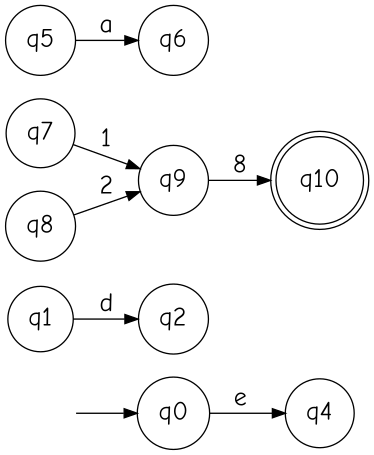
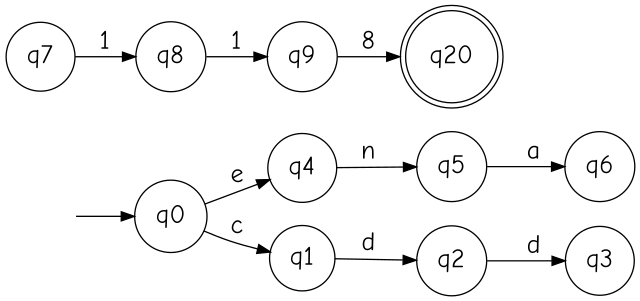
(100, 154) -> (99, 57)
none -> (370, 167)
(320, 180) -> (452, 57)
(107, 187) -> (237, 42)
none -> (230, 241)
none -> (600, 261)
